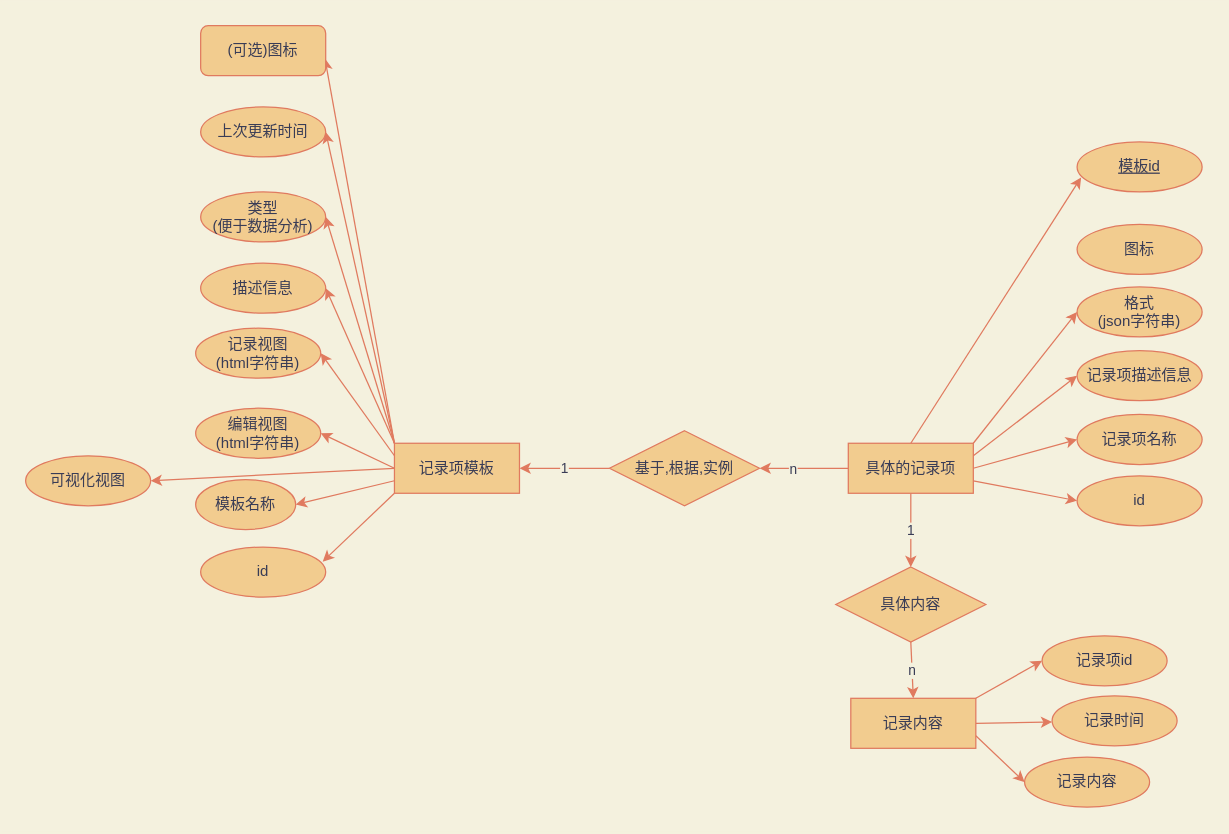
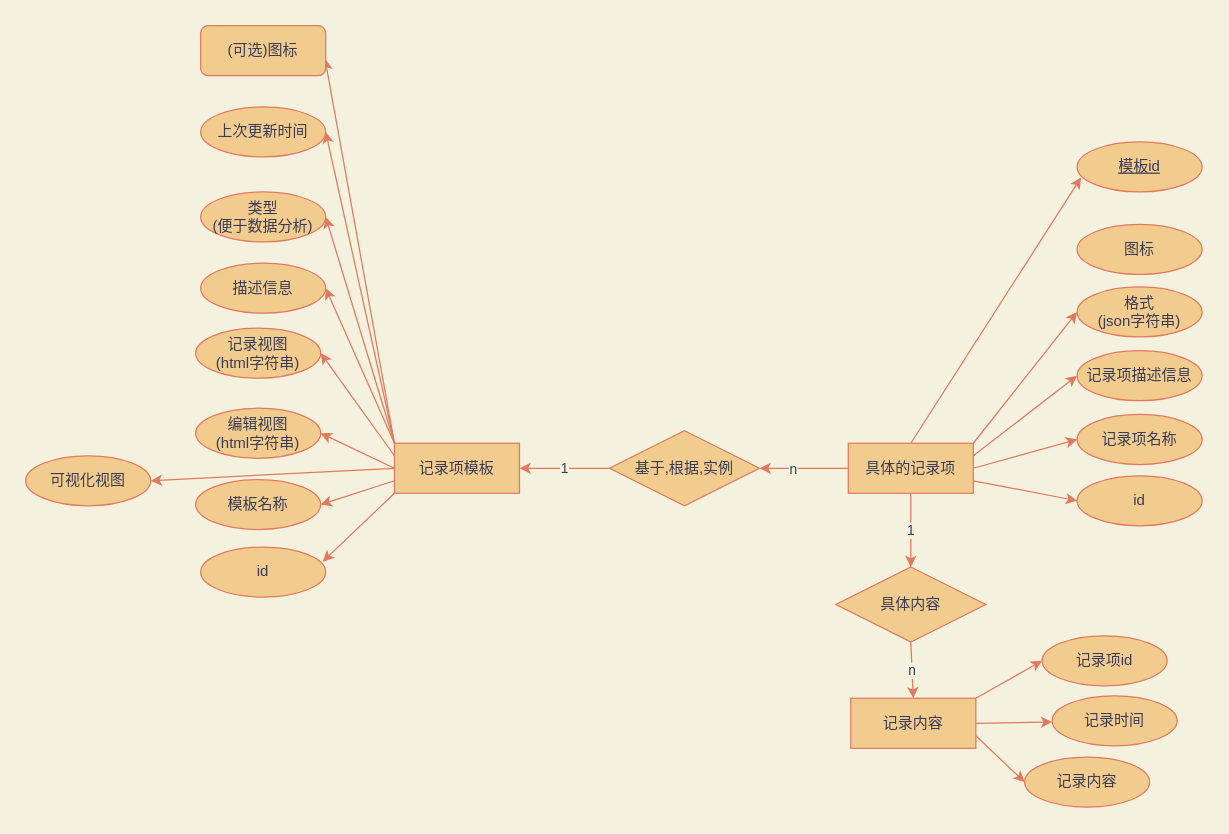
(246, 504) -> (258, 504)
